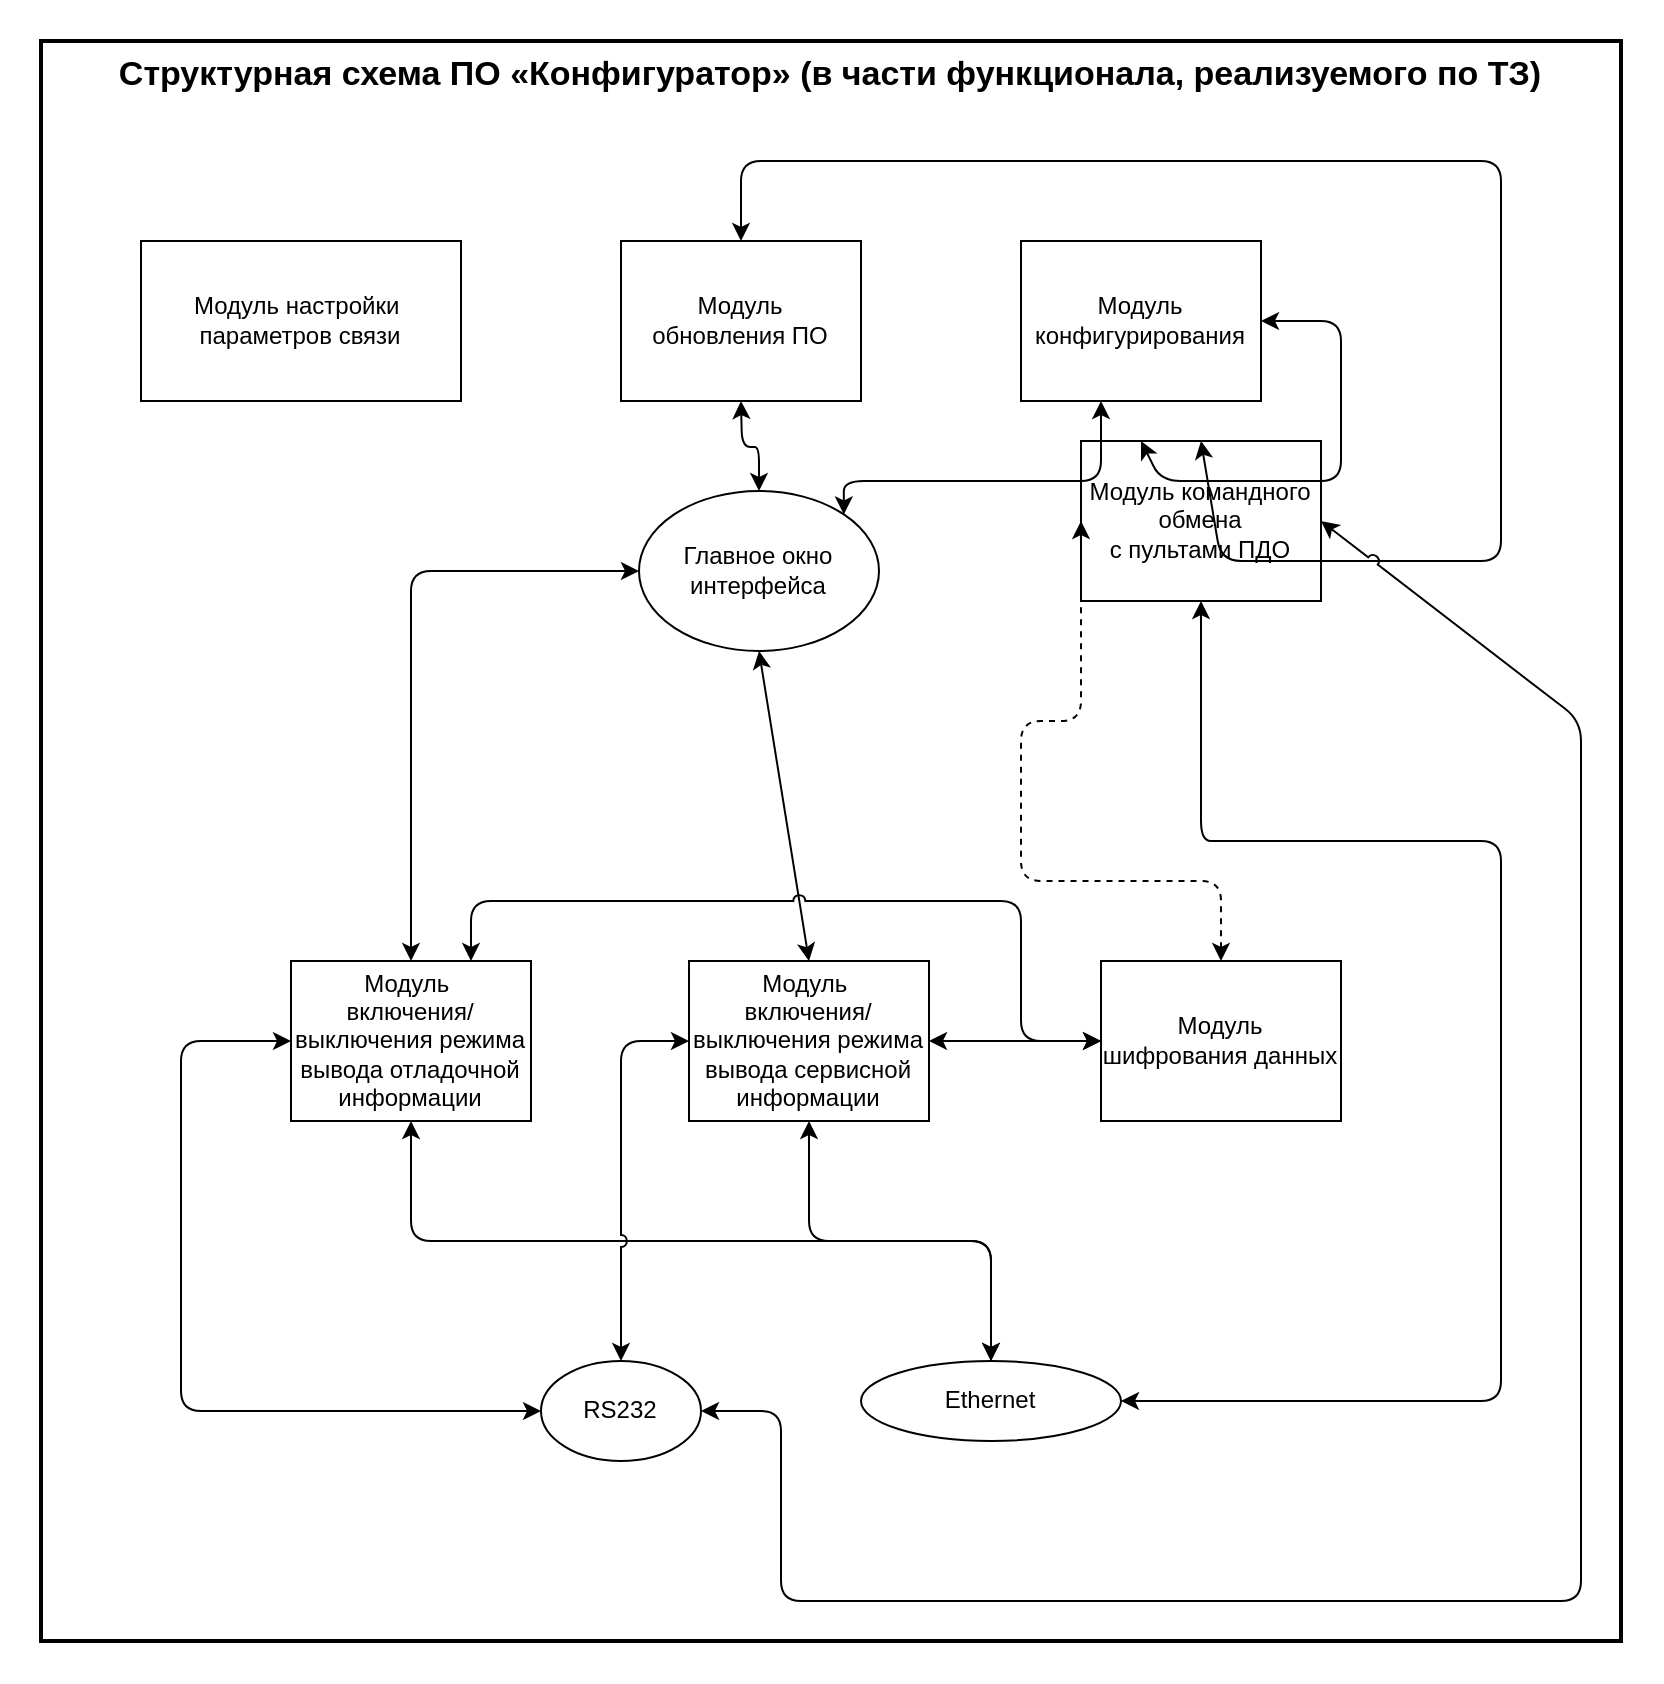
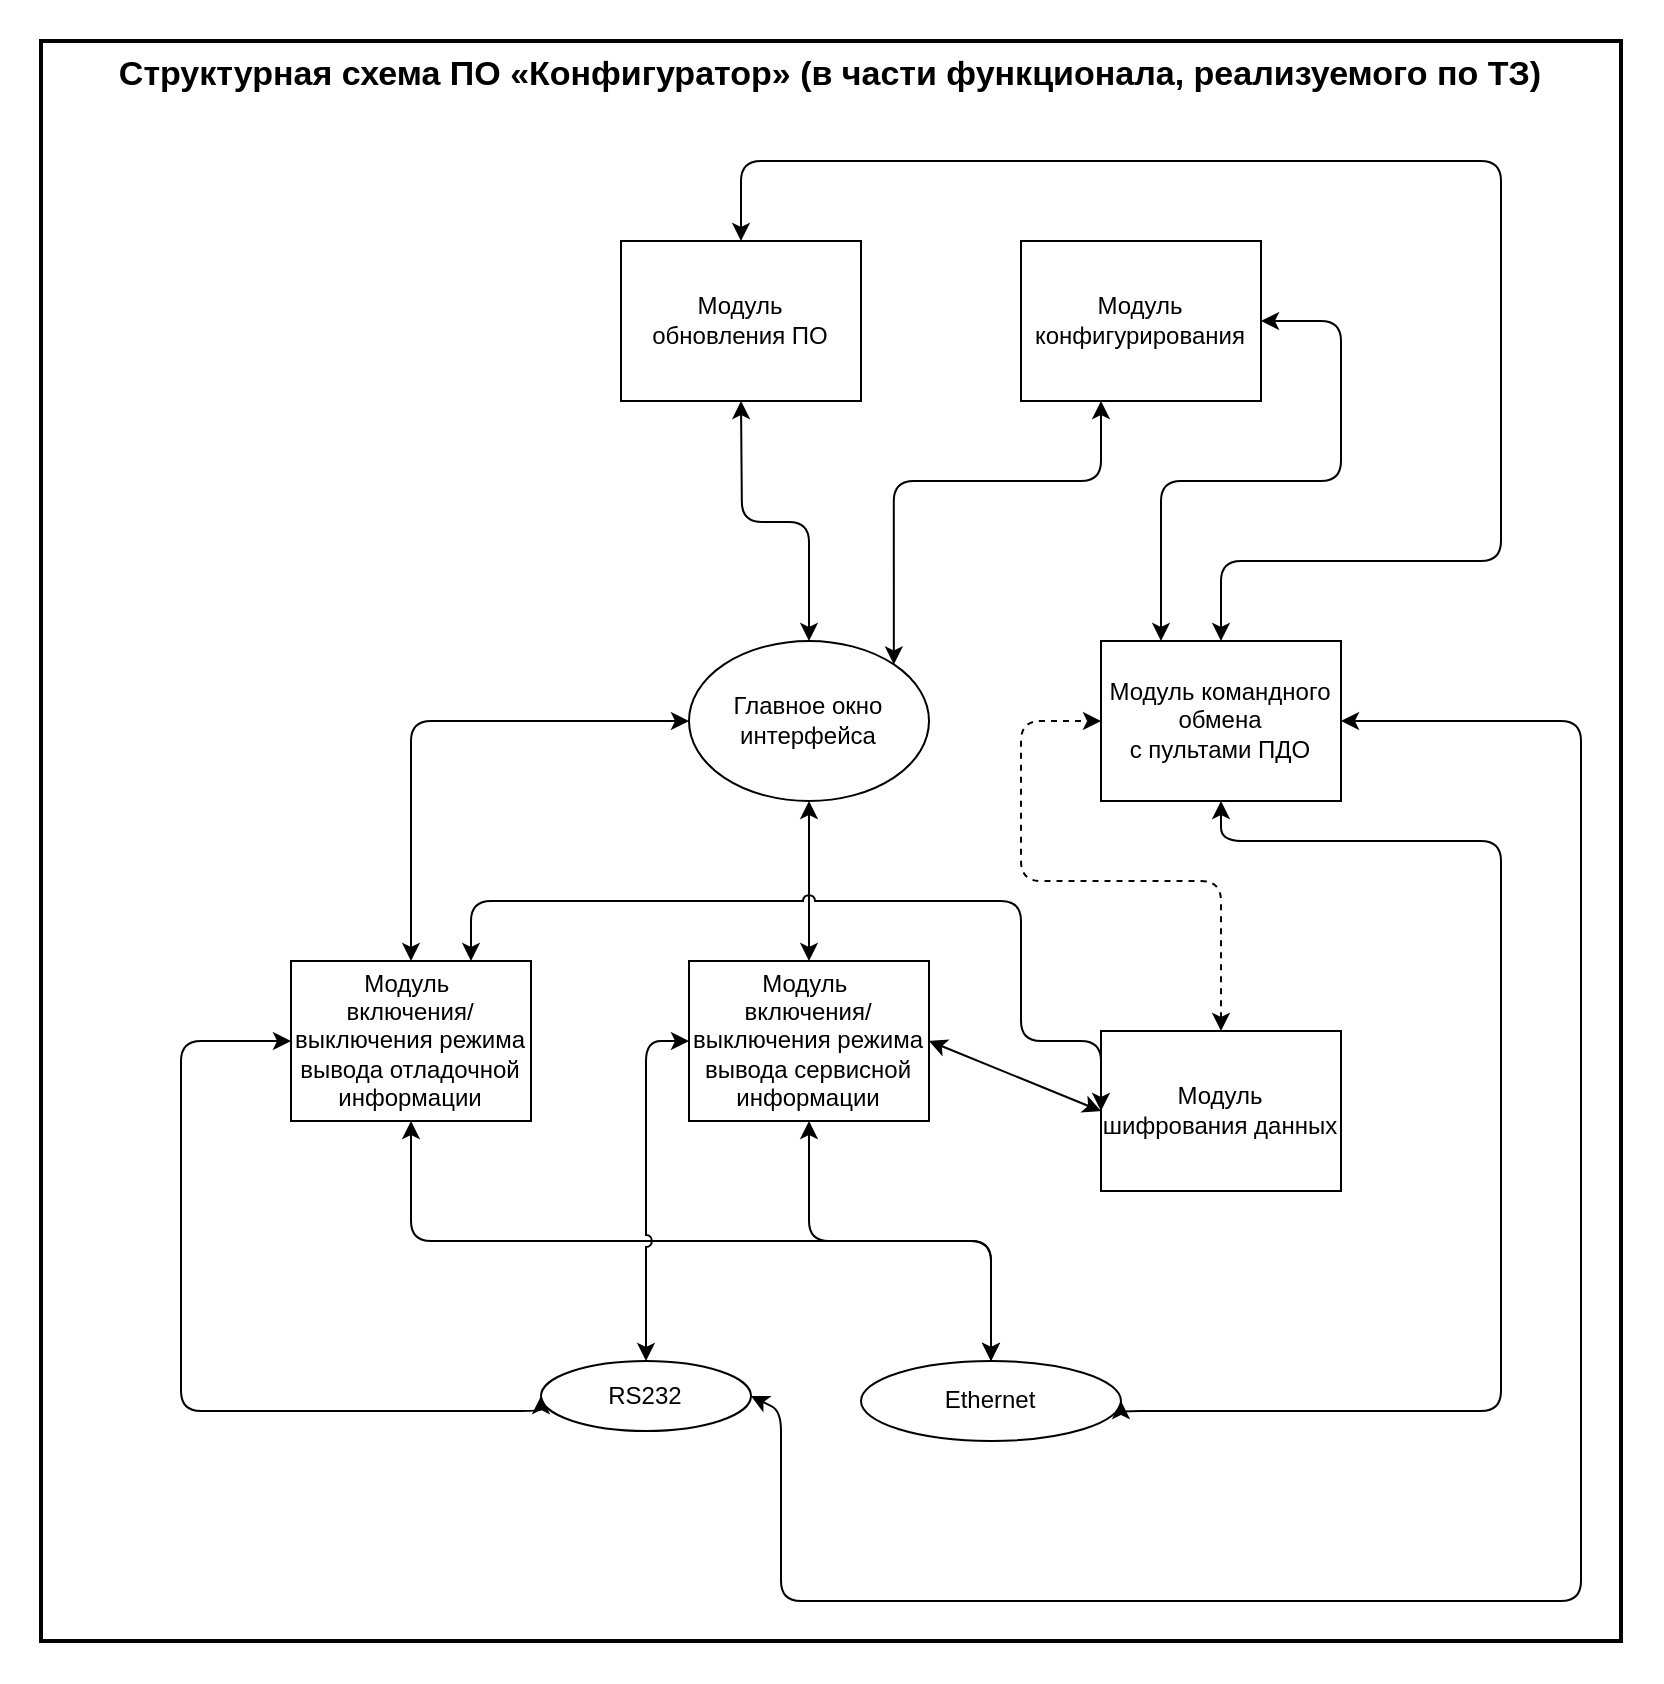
(301, 321) -> none
(1201, 521) -> (1221, 721)
(759, 571) -> (809, 721)
(1221, 1041) -> (1221, 1111)
(621, 1411) -> (646, 1396)
